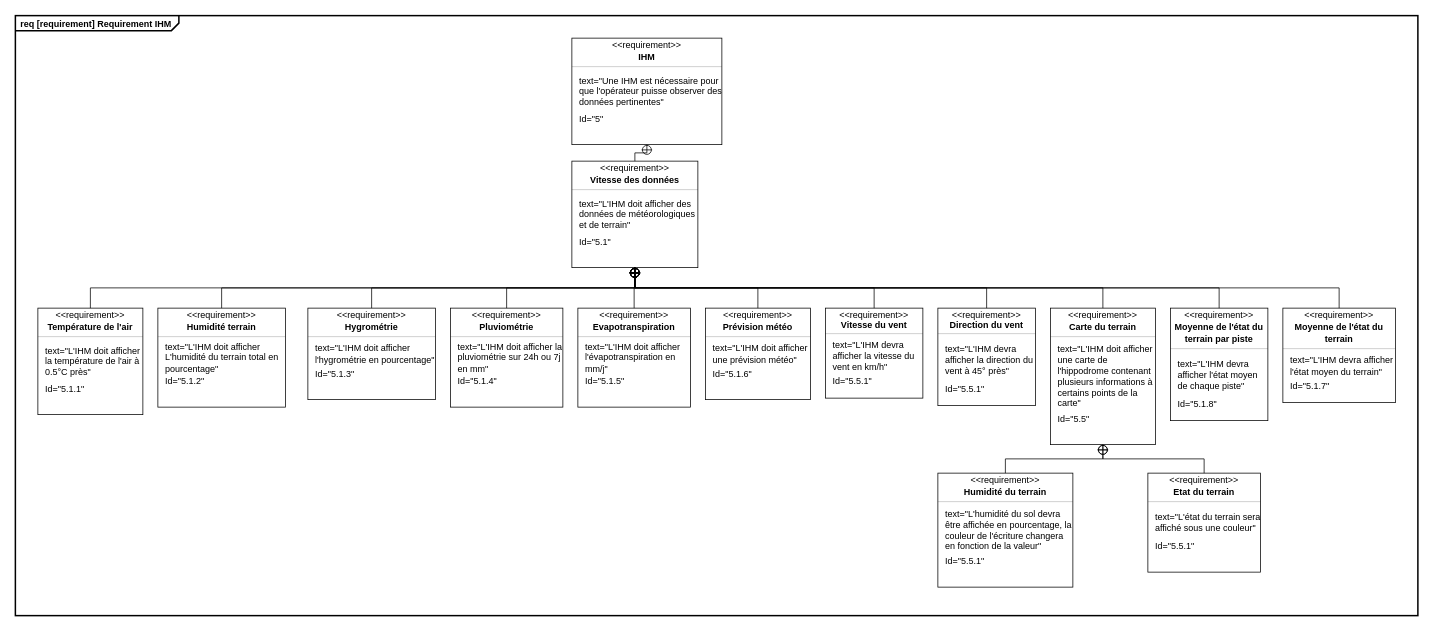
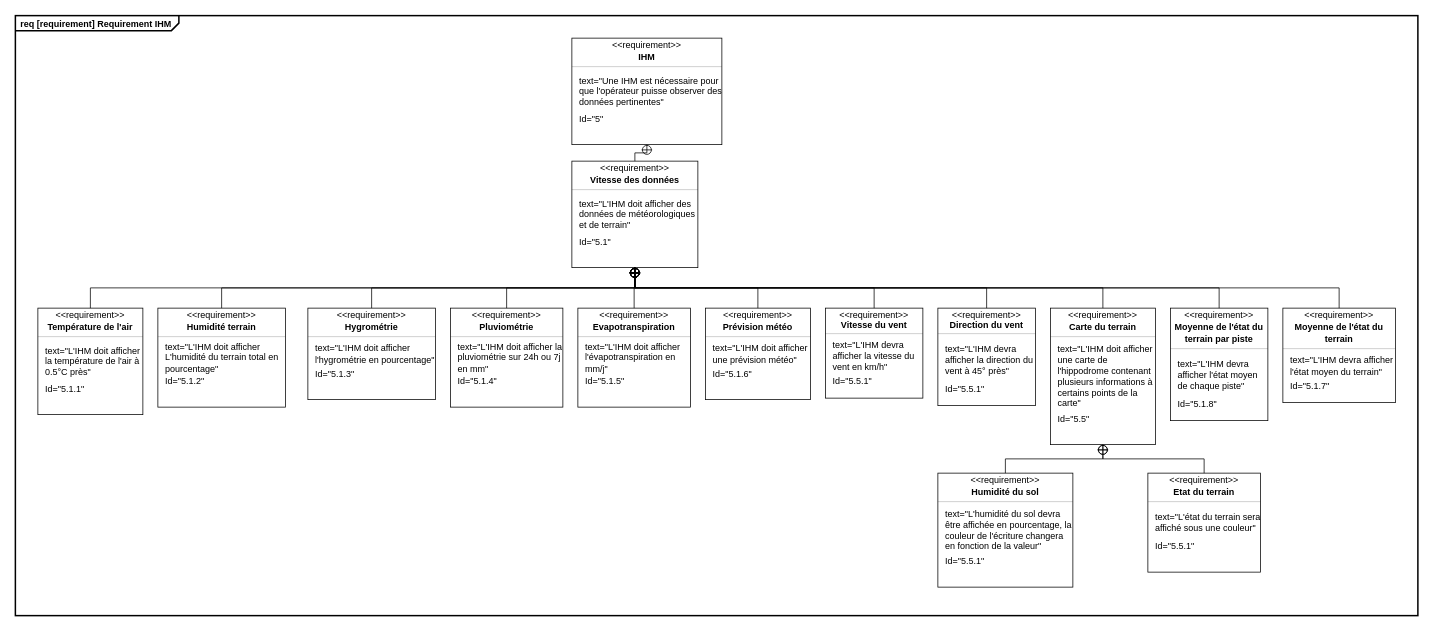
(1005, 492) -> (1005, 492)
